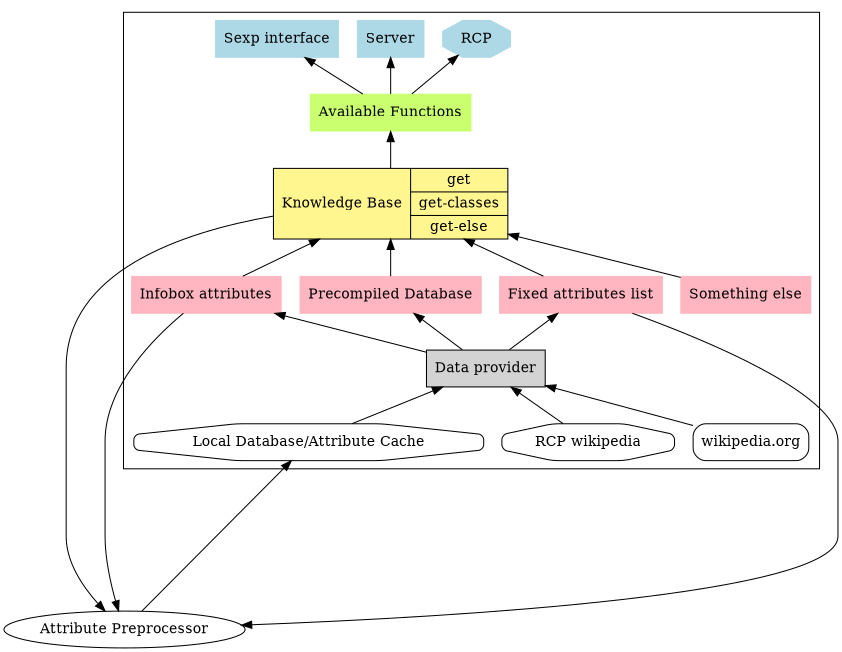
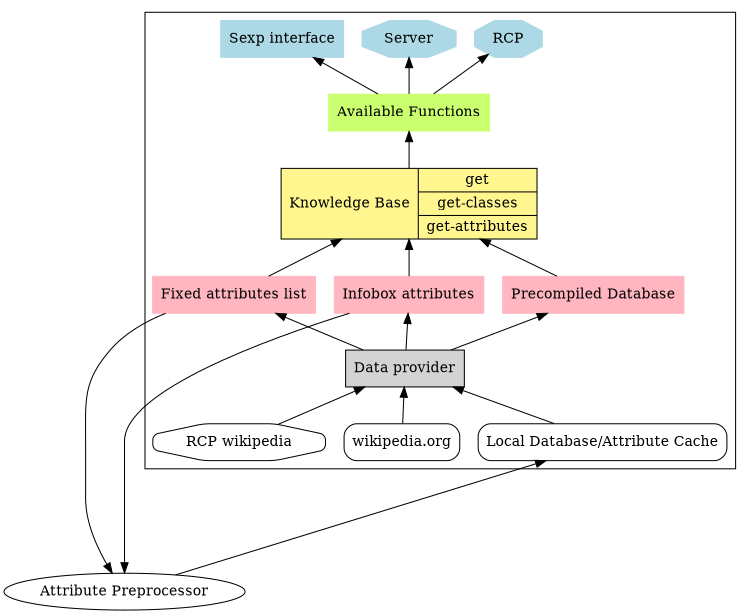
(391, 39) -> (409, 39)
(459, 227) -> (478, 227)
(746, 295) -> none
(69, 351) -> none
(309, 442) -> (603, 442)
